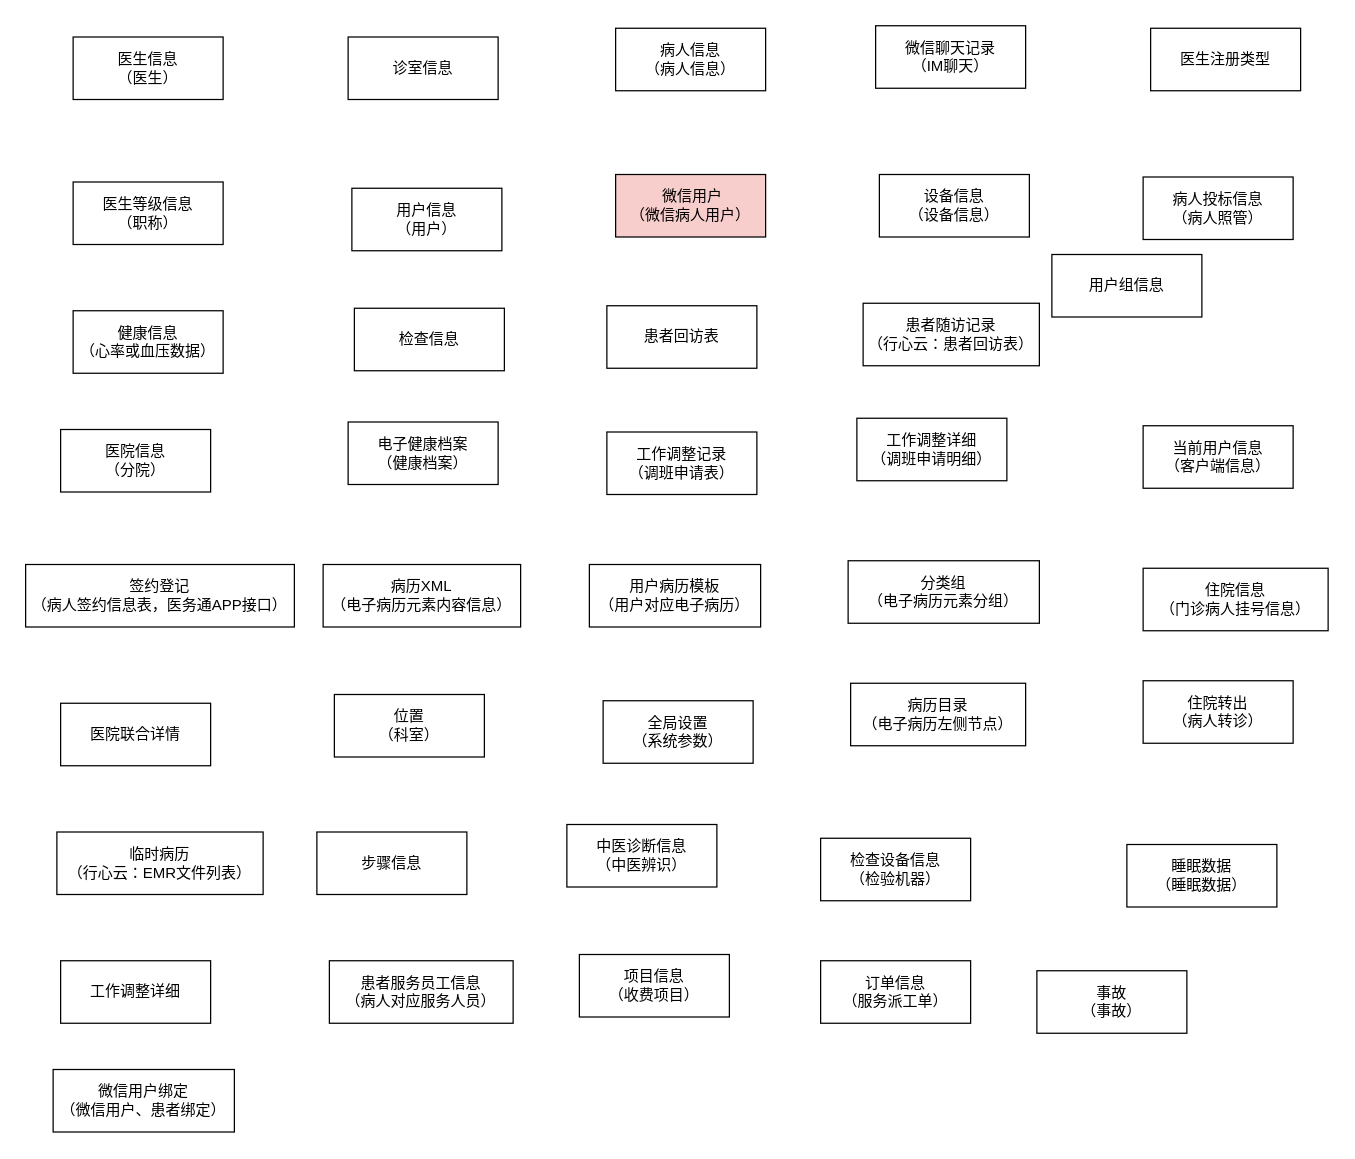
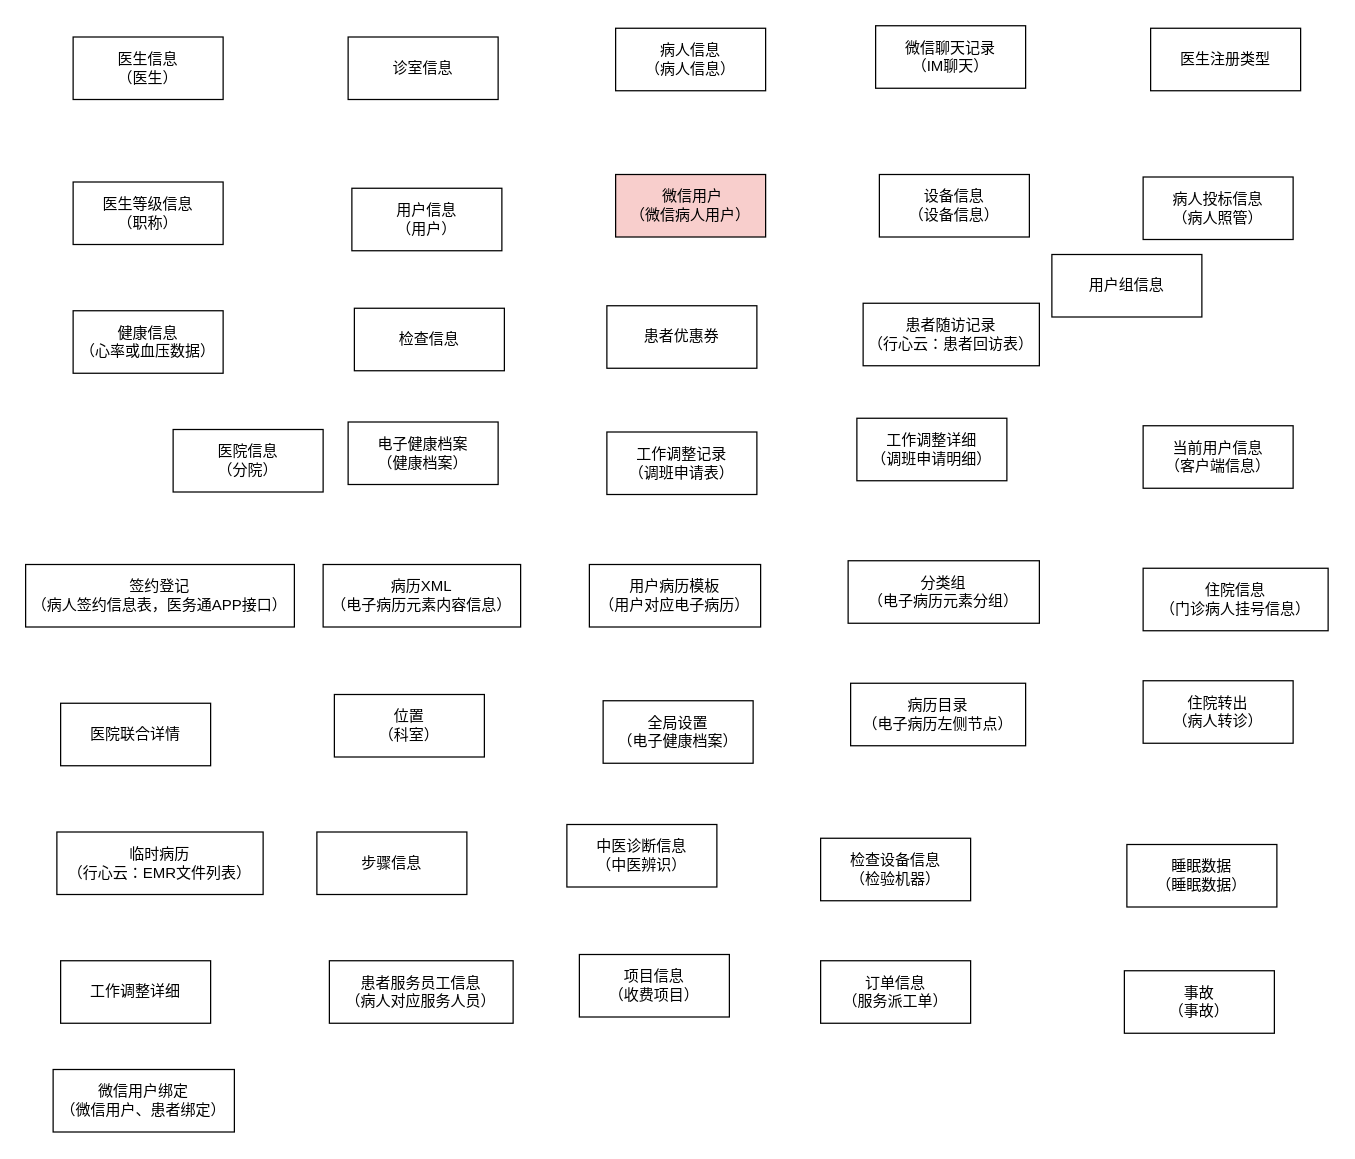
(682, 337) -> (682, 337)
(136, 461) -> (248, 461)
(678, 732) -> (678, 732)
(1112, 1002) -> (1199, 1002)
